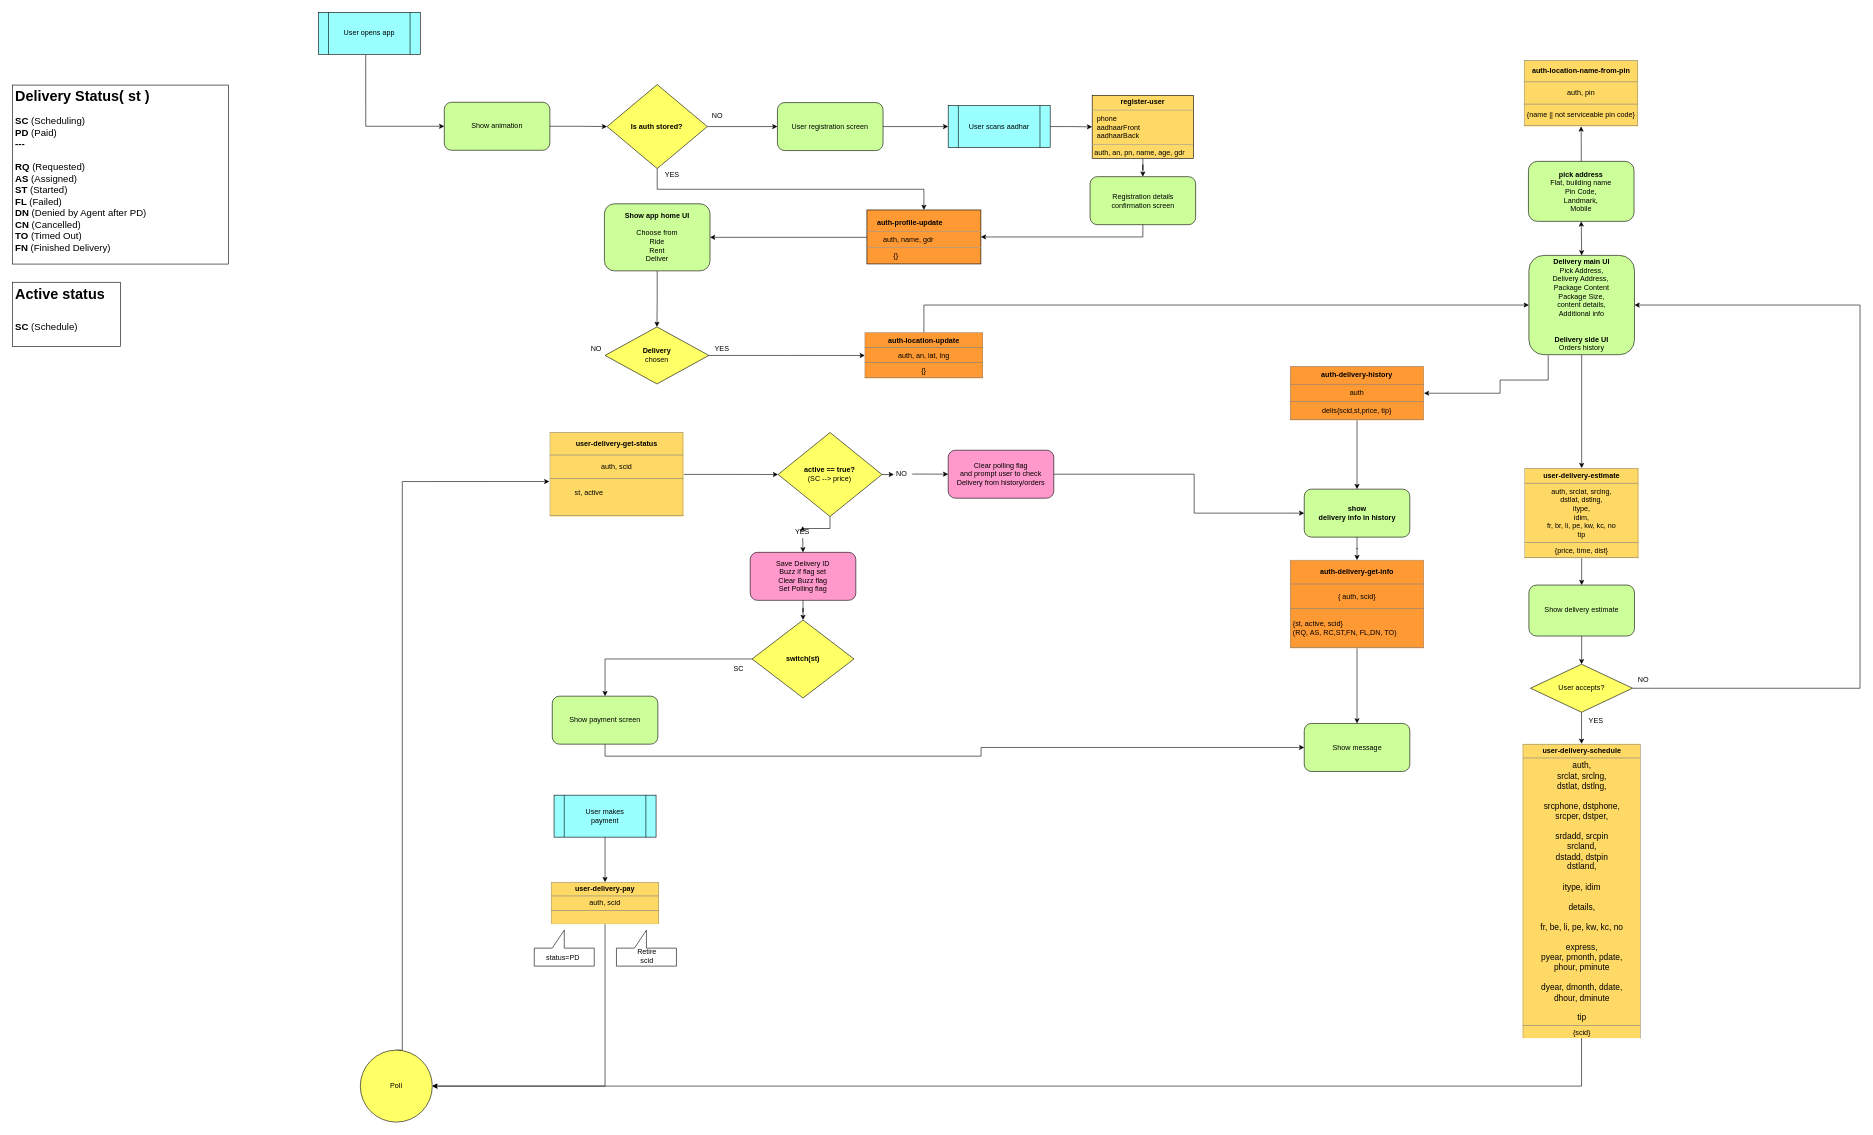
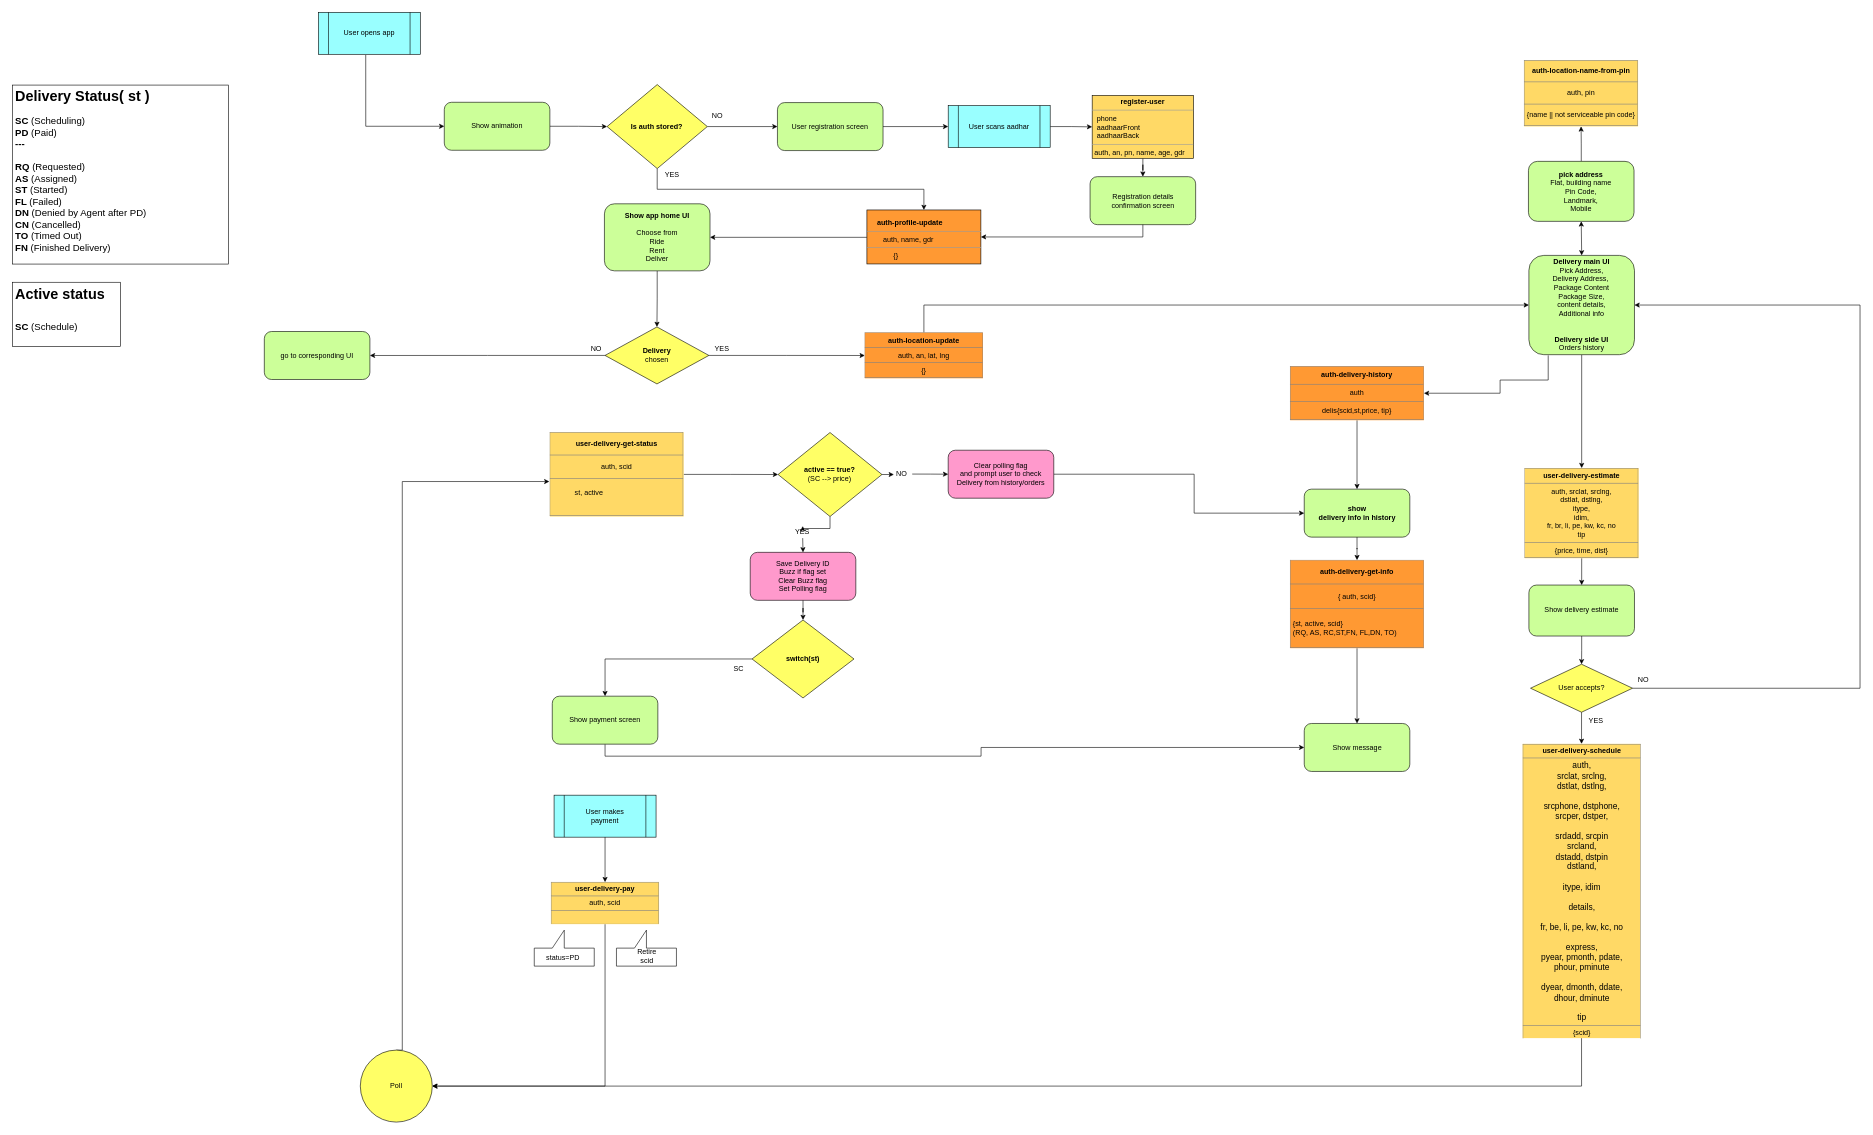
none -> (317, 356)
none -> (490, 356)
